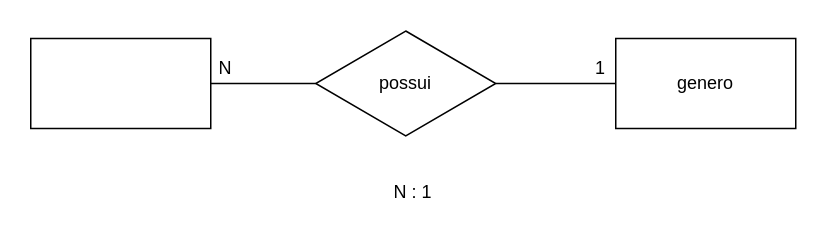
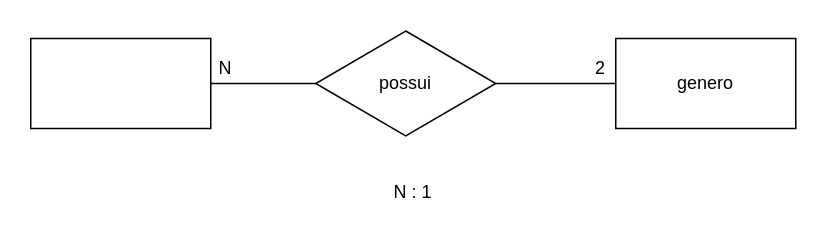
(601, 68) -> (601, 68)
